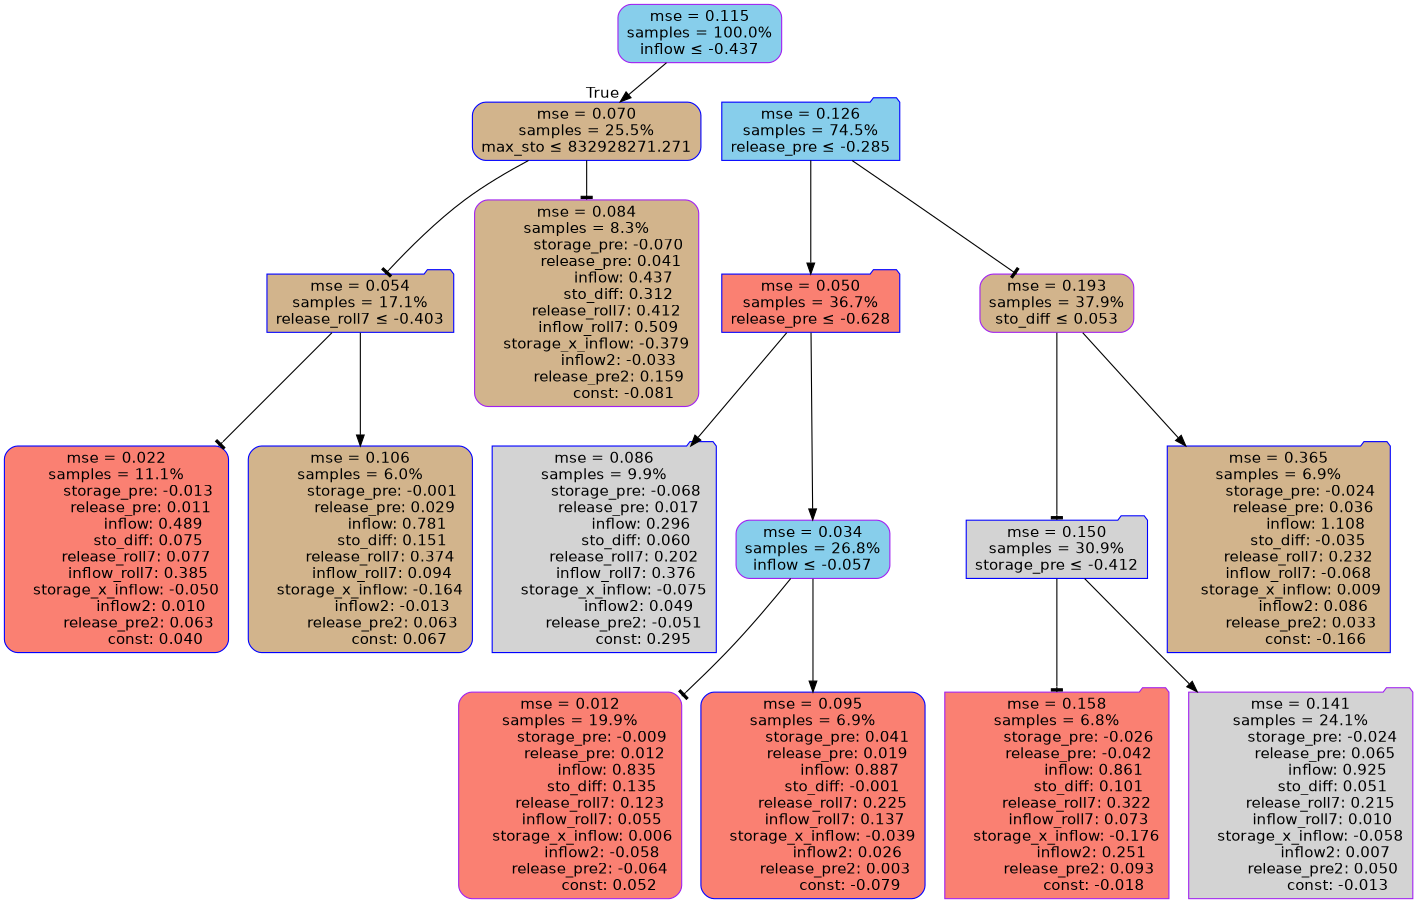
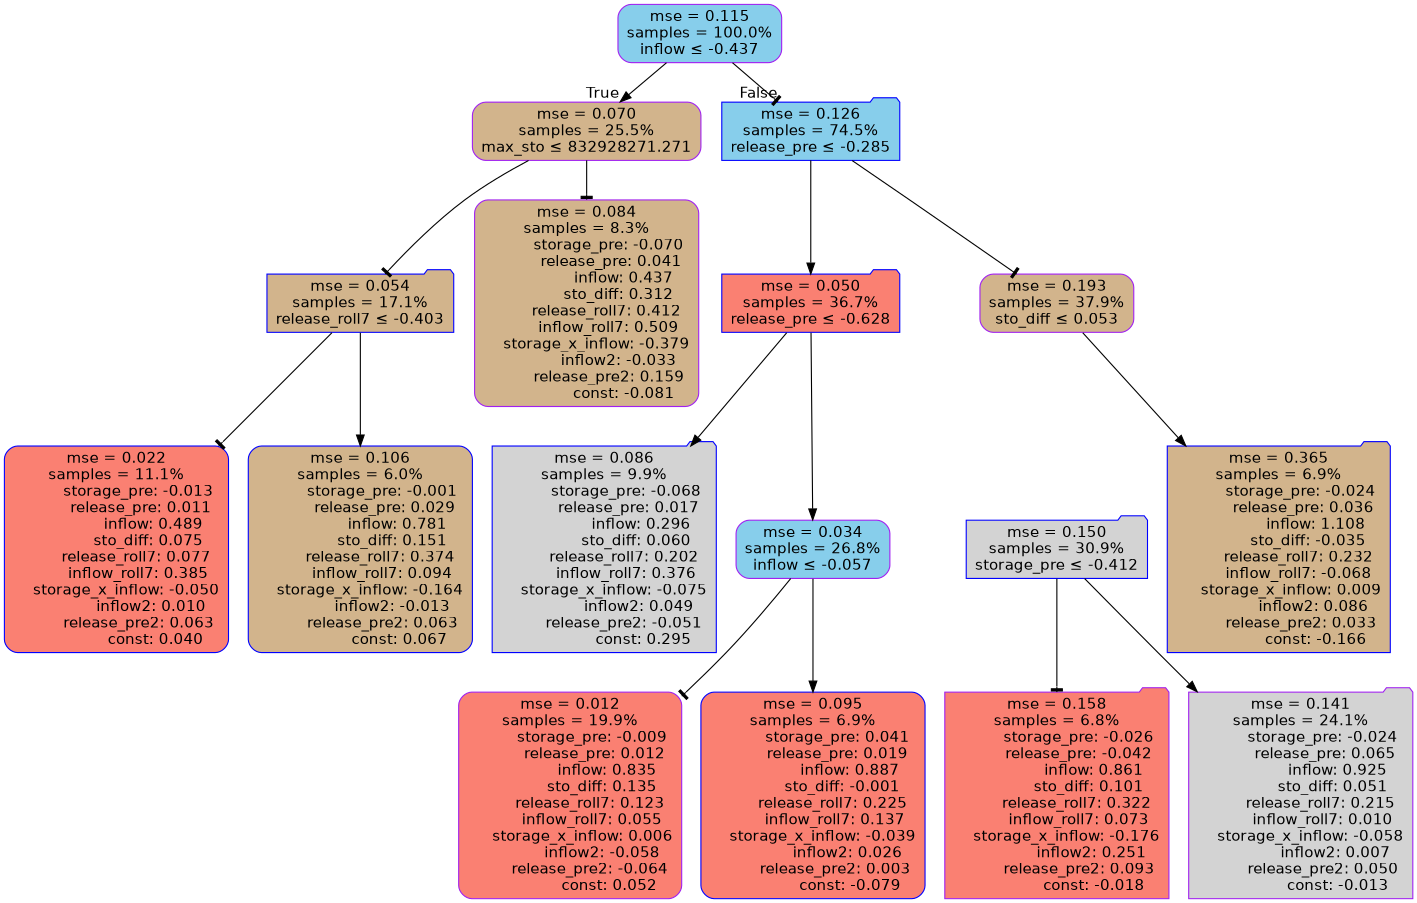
none -> (753, 80)
(587, 131) -> (587, 131)
(1057, 424) -> none
